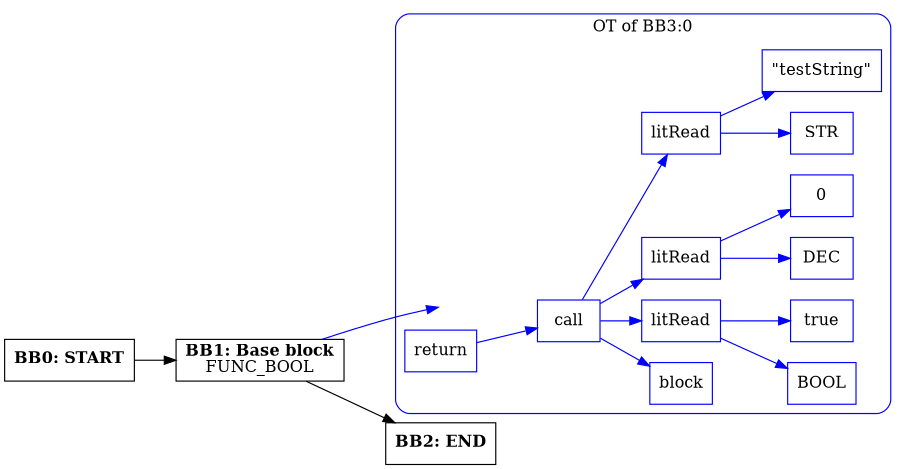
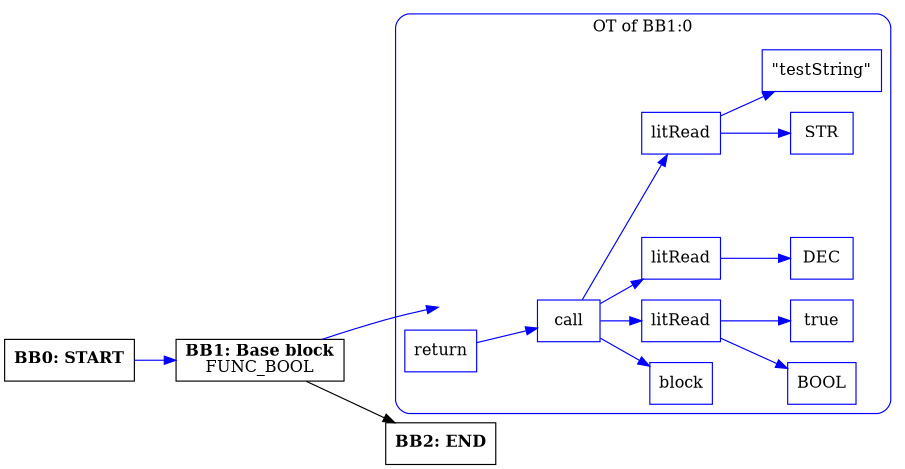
(643, 27) -> (643, 27)
(822, 196) -> none
(149, 360) -> (149, 360)
